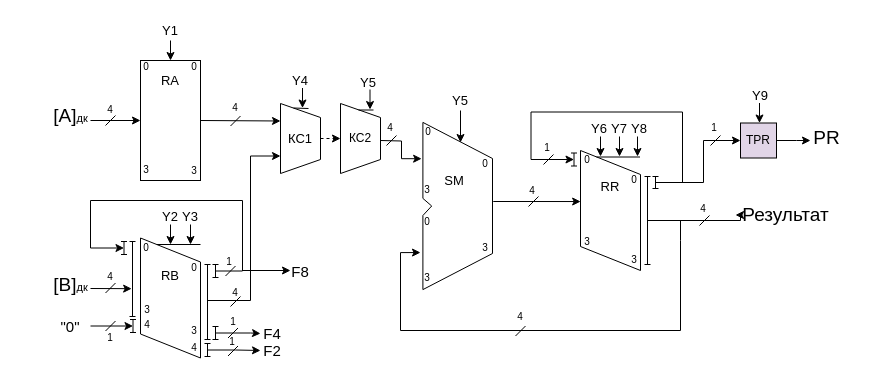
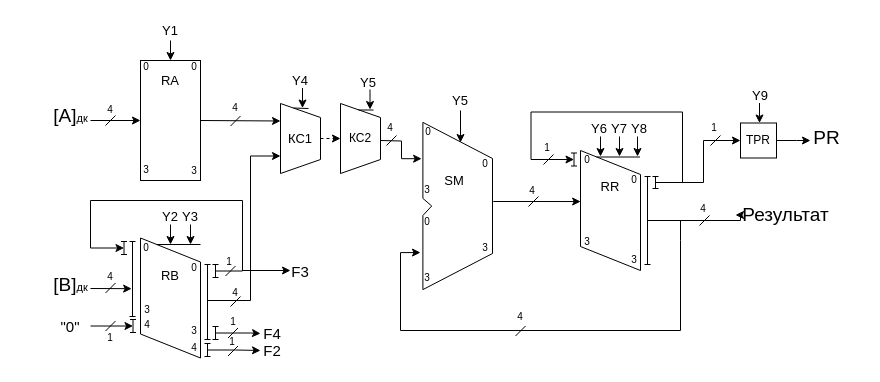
(759, 141) -> (759, 141)
(301, 272) -> (301, 272)
